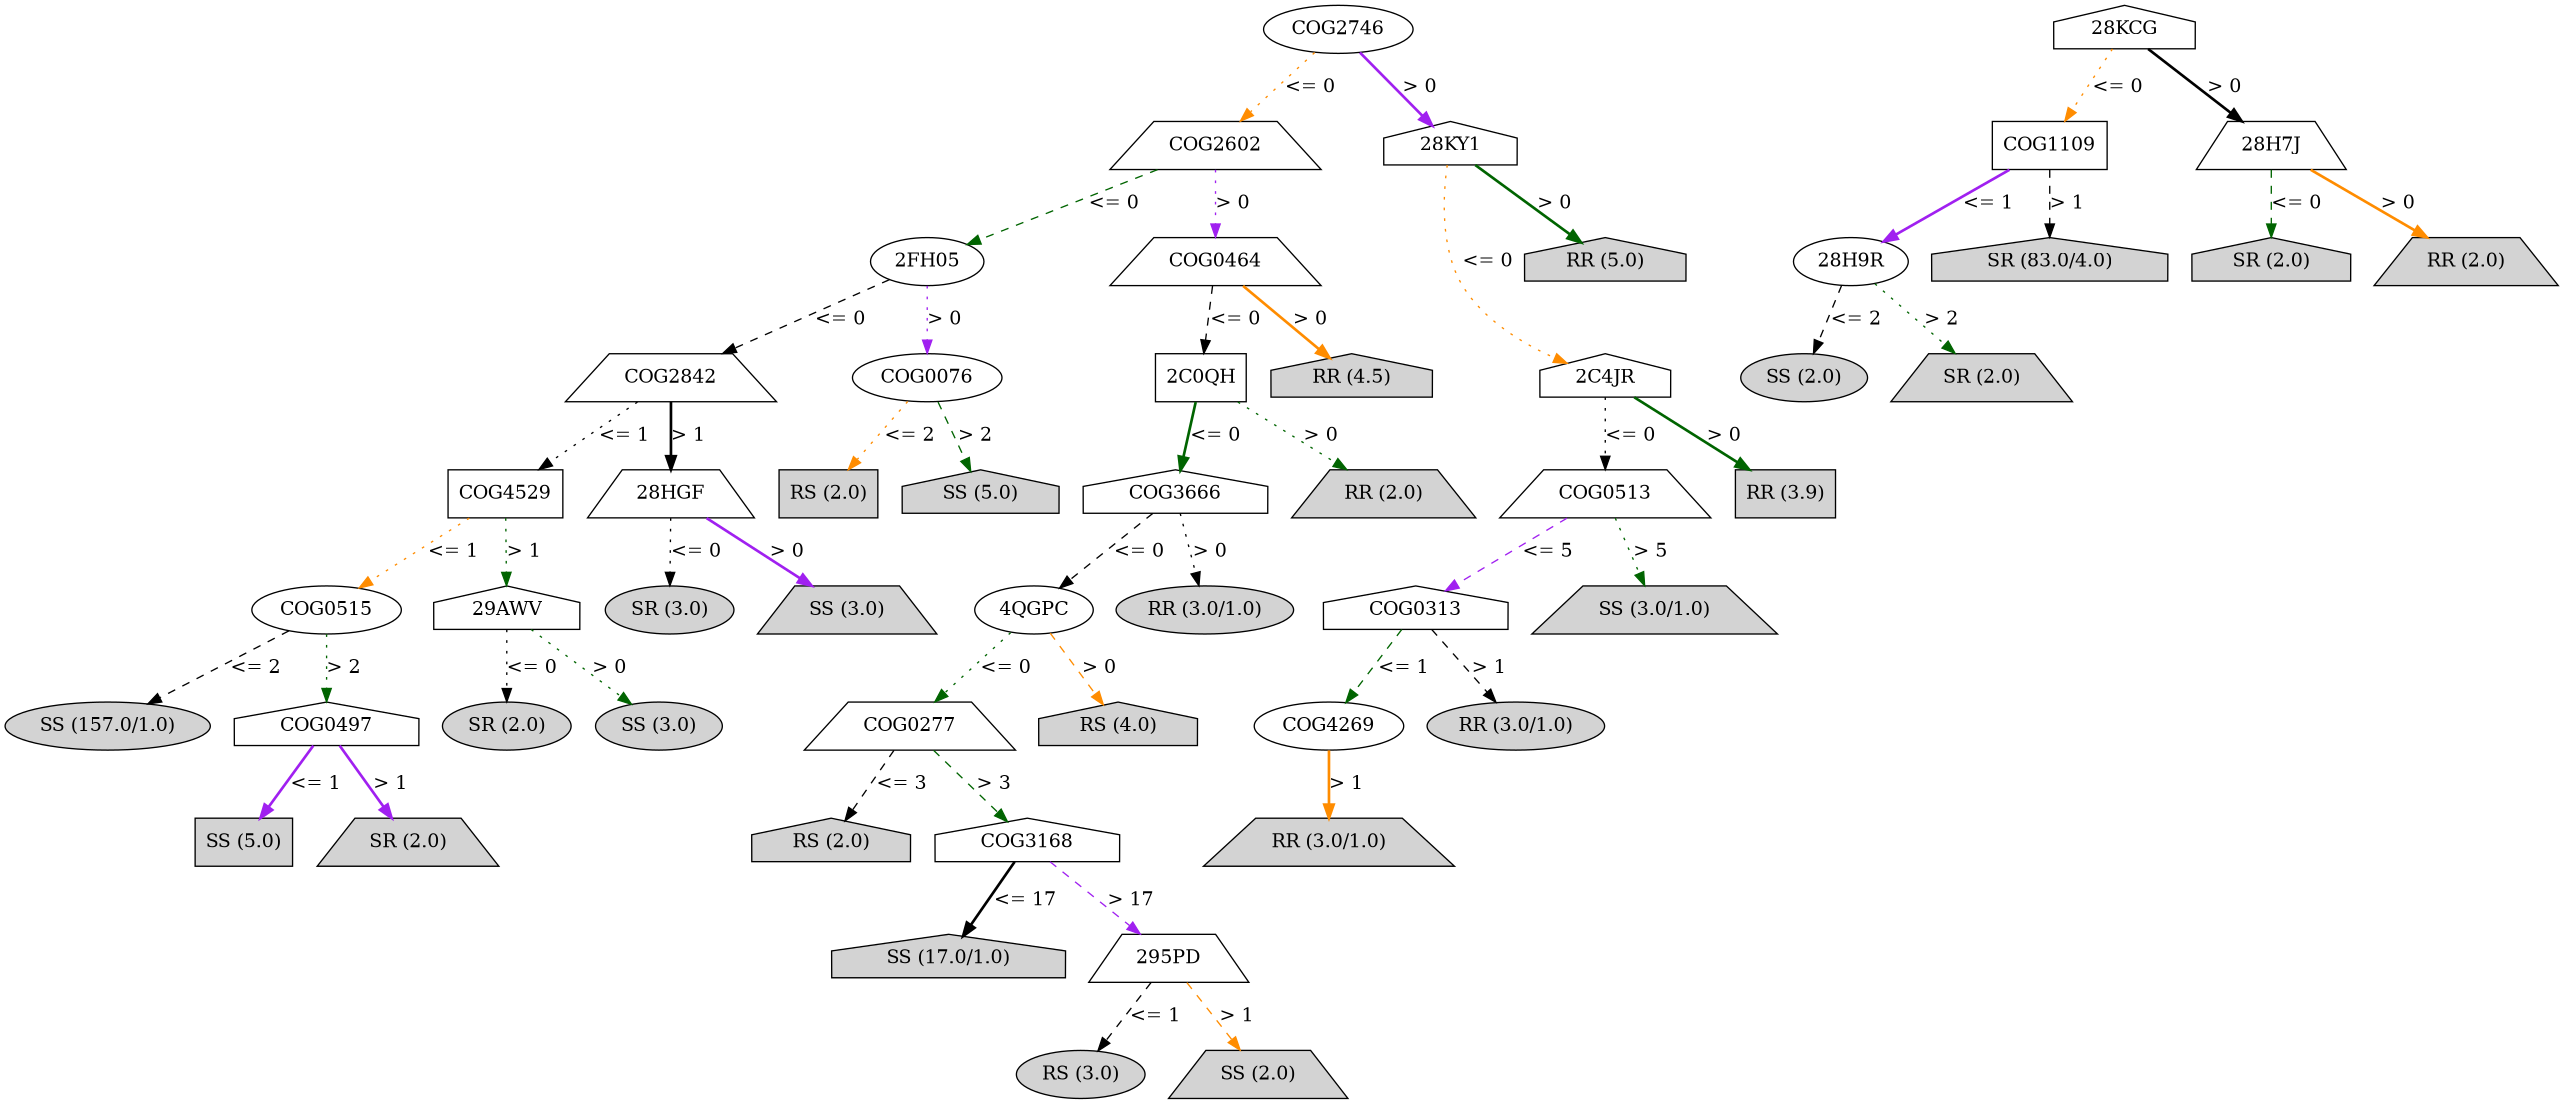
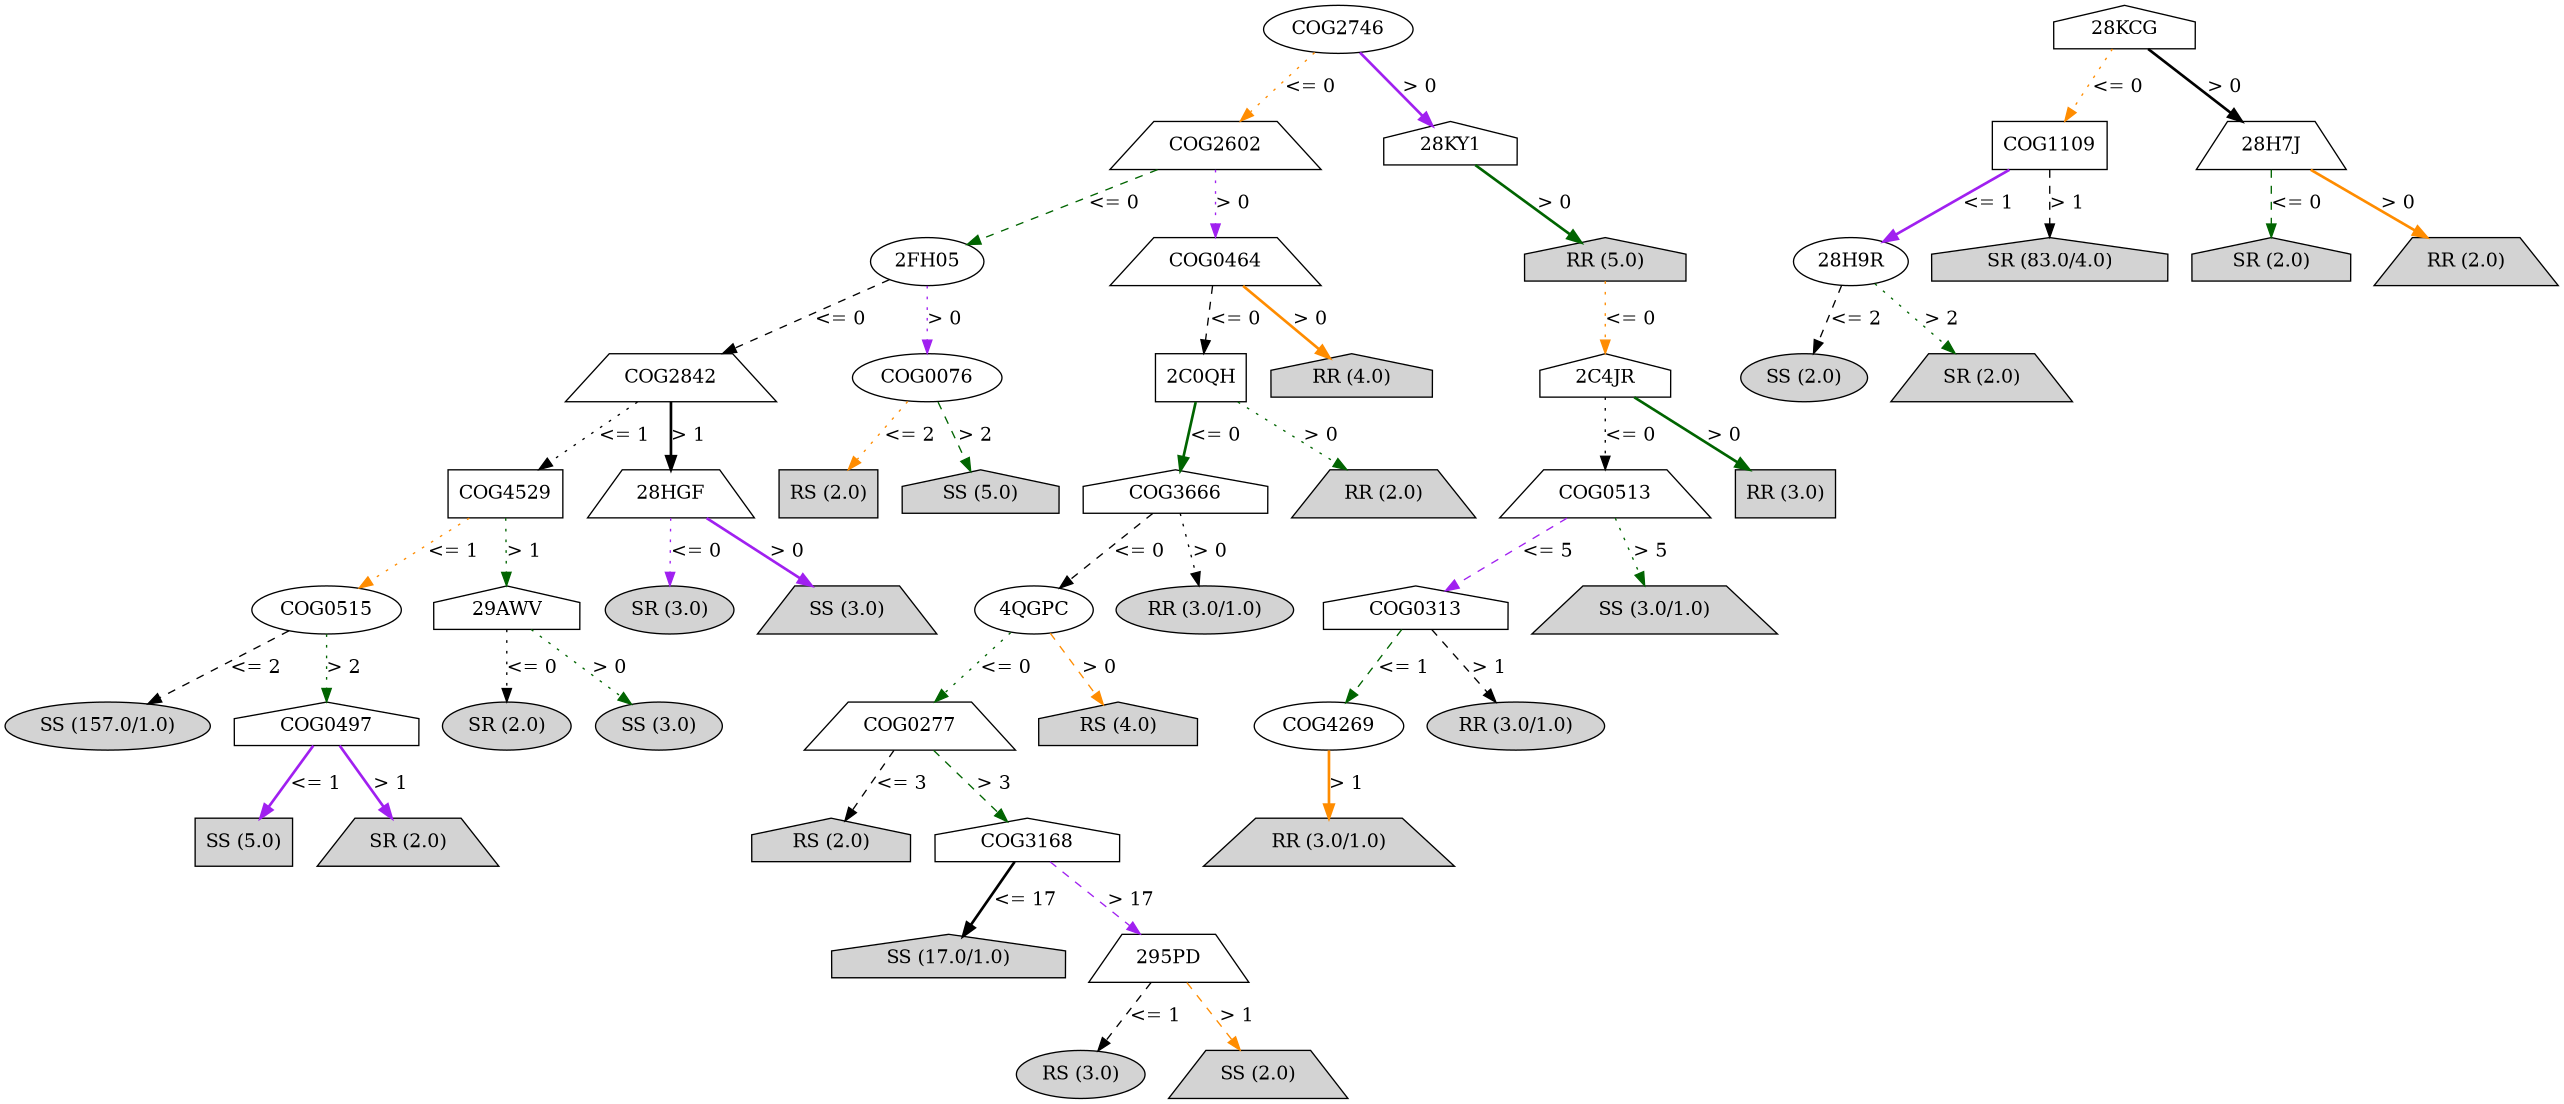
(1461, 284) -> (1605, 311)
(1352, 378) -> (1352, 378)
(1785, 494) -> (1785, 494)
(670, 545) -> (670, 545)
